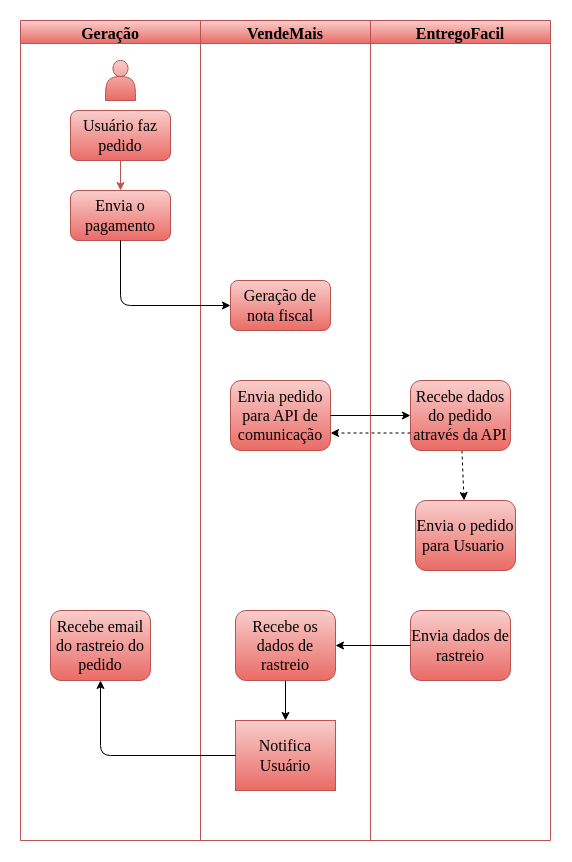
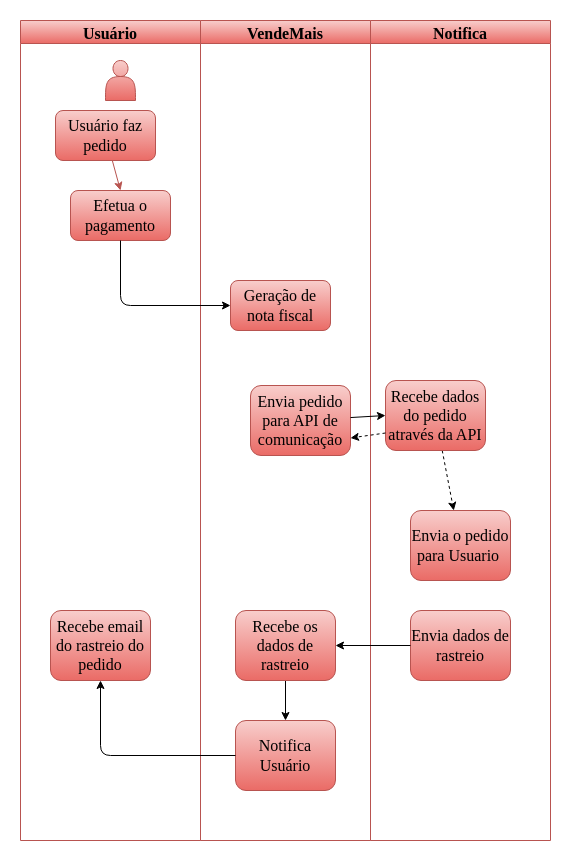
(110, 33) -> (110, 33)
(460, 33) -> (460, 33)
(121, 136) -> (106, 136)
(121, 216) -> (121, 216)
(281, 416) -> (301, 421)
(461, 416) -> (436, 416)
(466, 536) -> (461, 546)
(286, 756) -> (286, 756)
